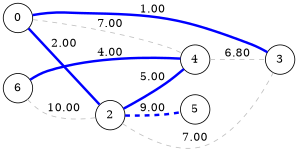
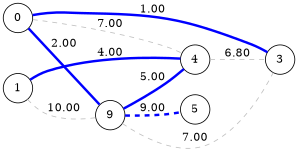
(18, 88) -> (18, 88)
(110, 115) -> (110, 115)
